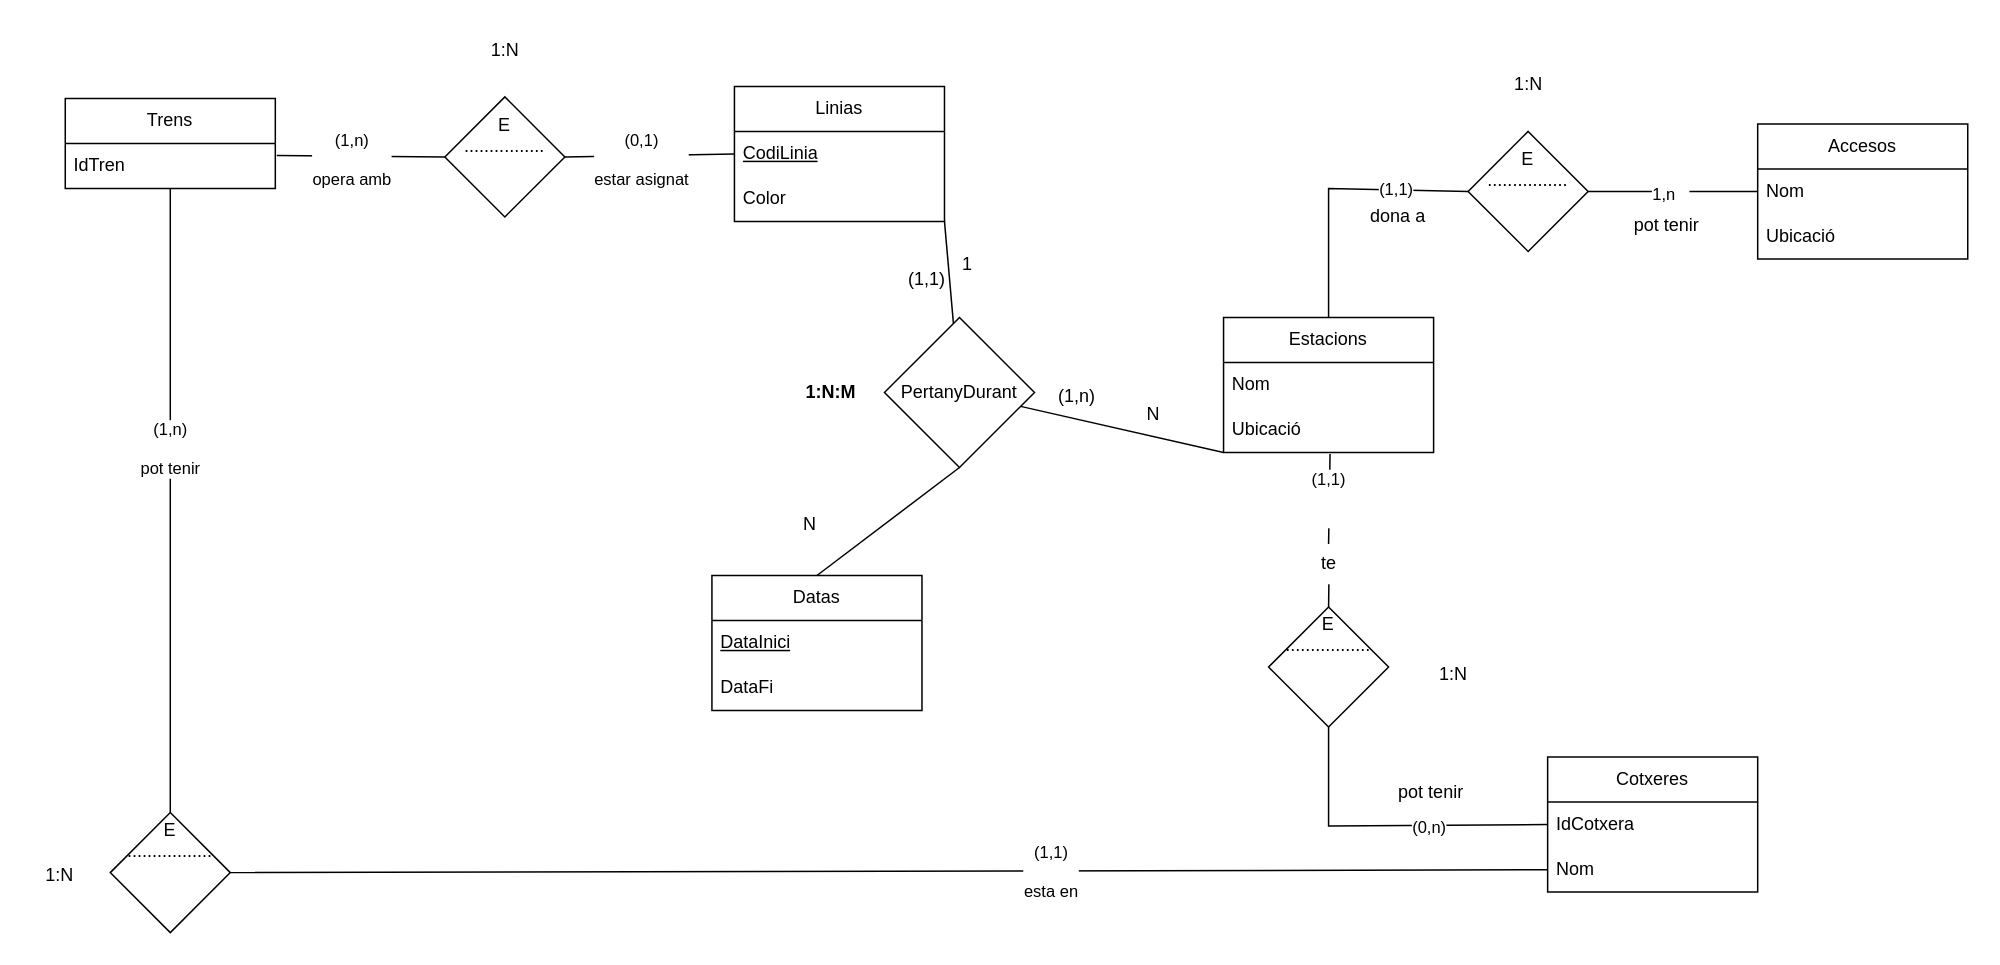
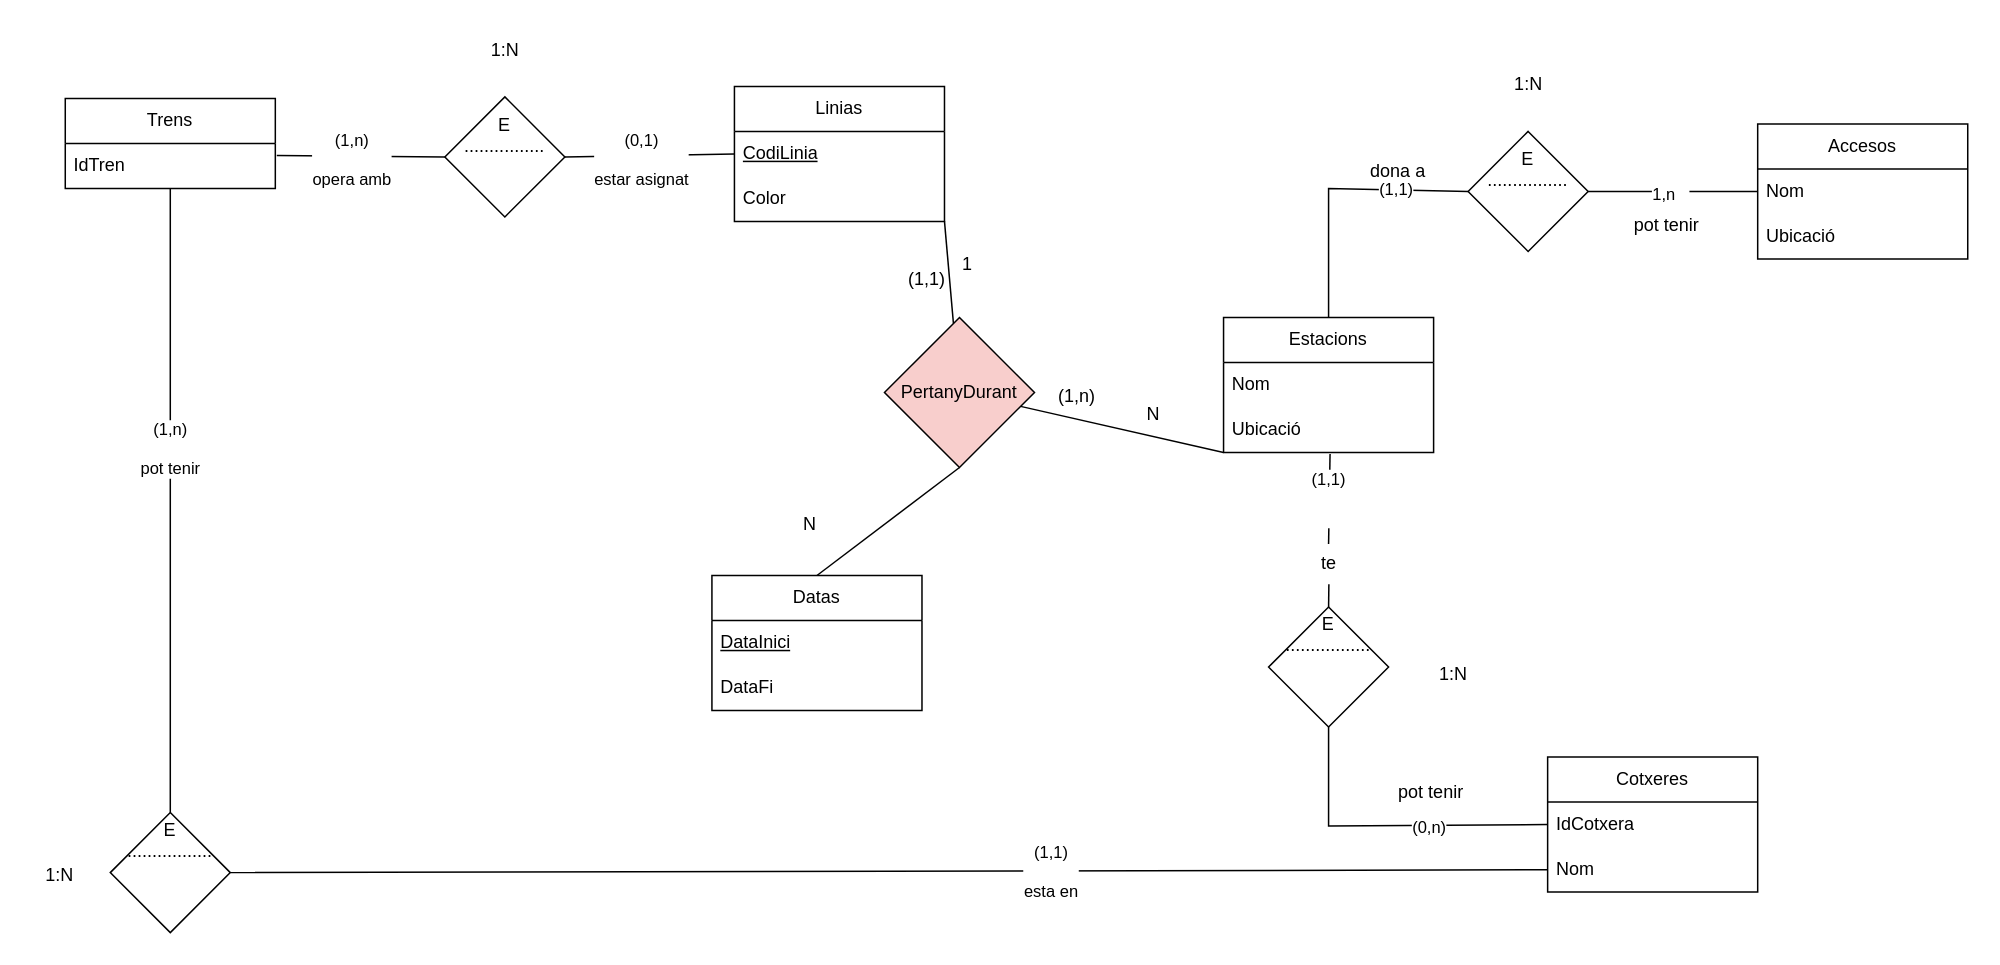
(1397, 217) -> (1397, 172)
(830, 392) -> none
(959, 392) -> (959, 392)
